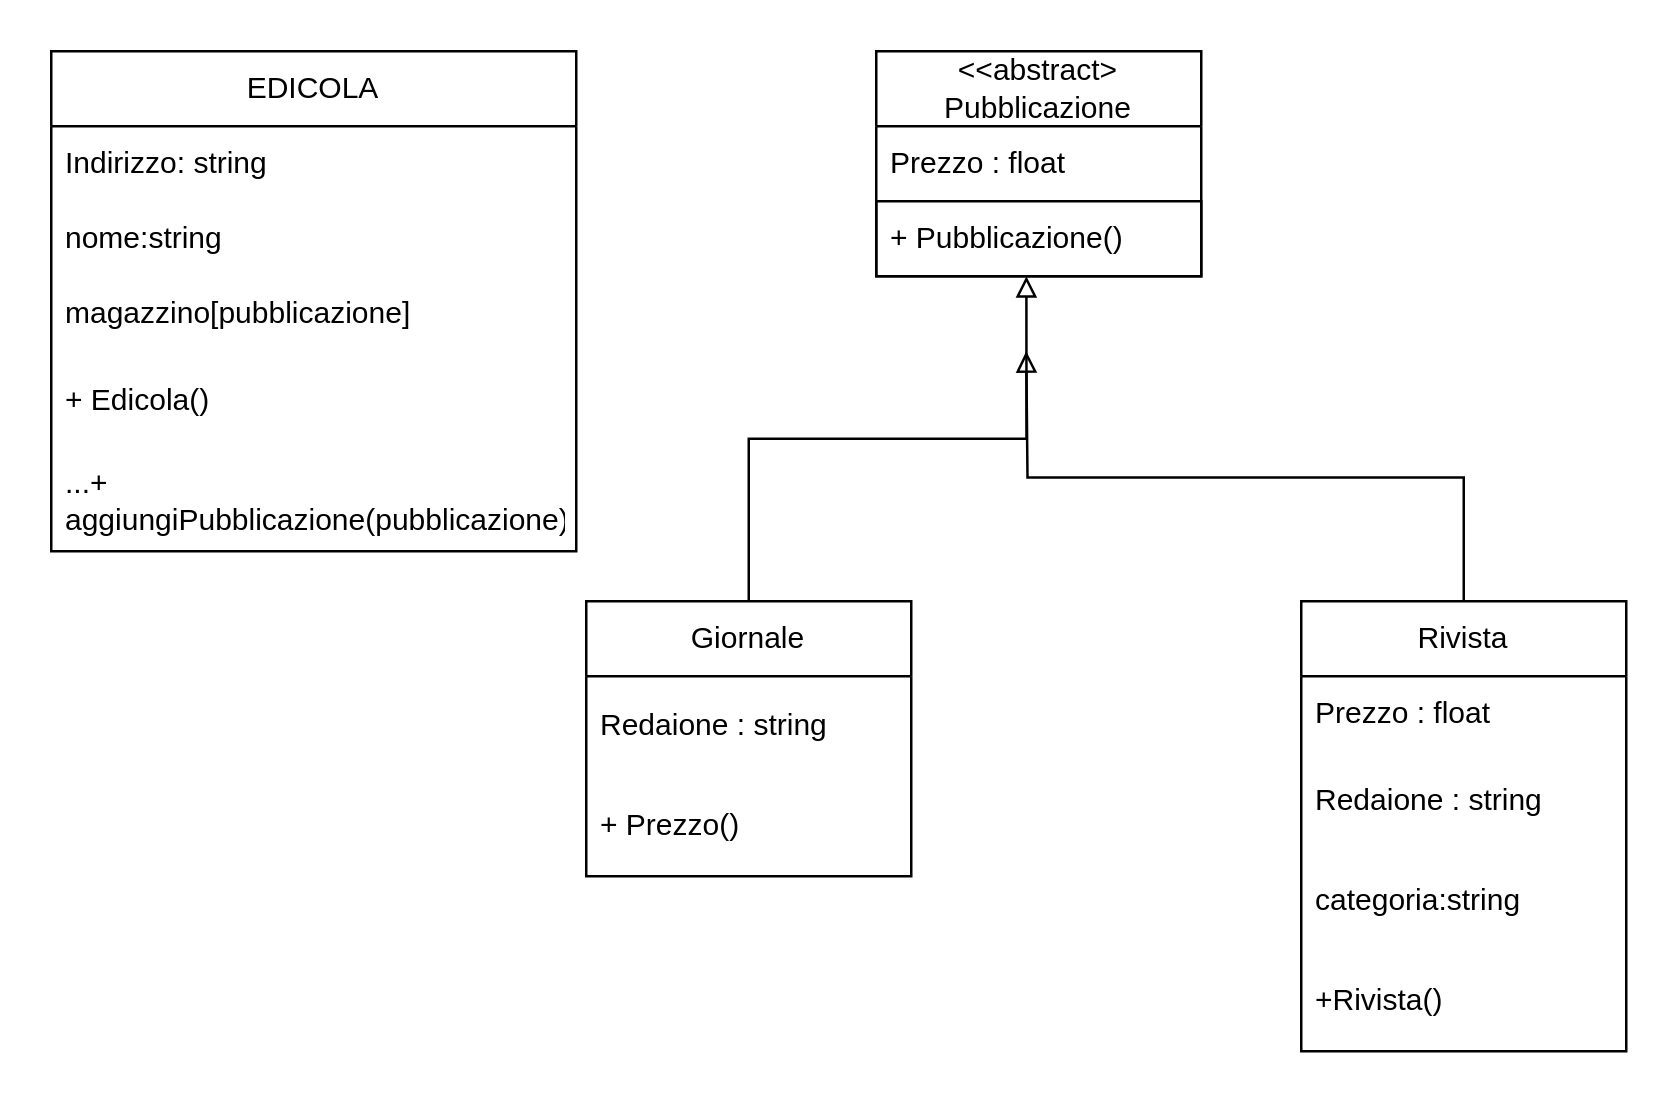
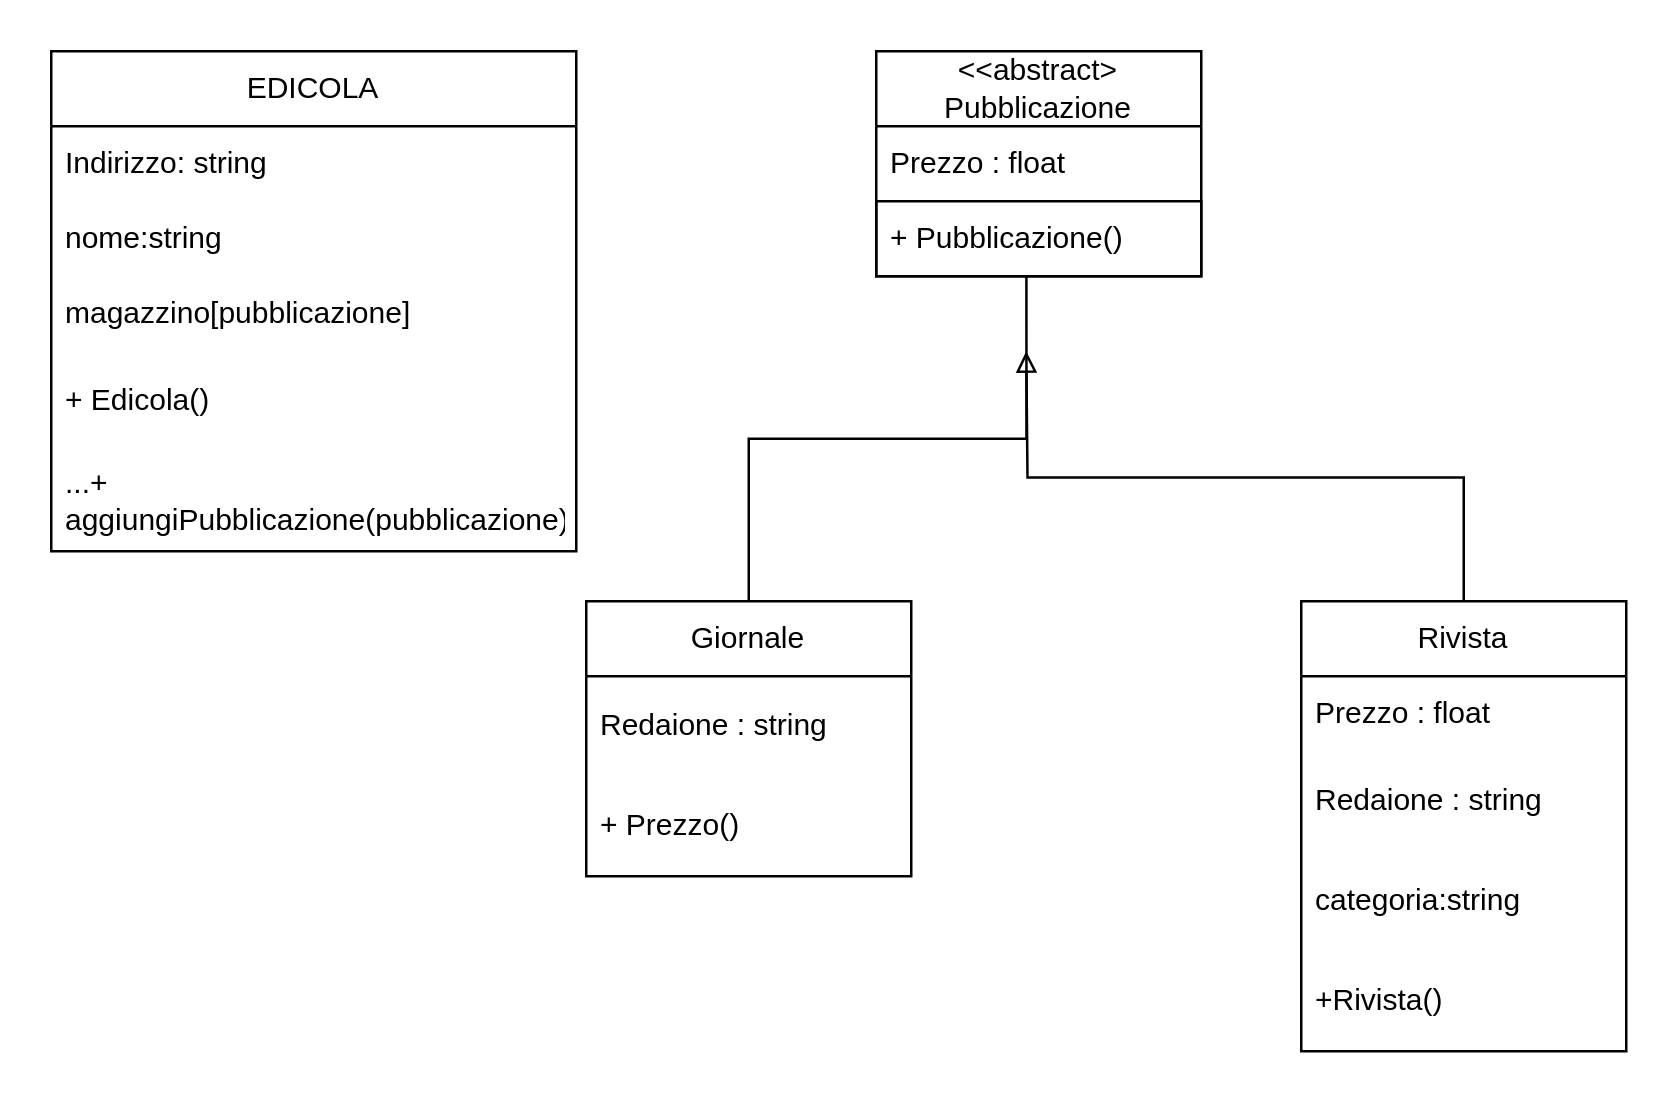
(1026, 298) -> (1026, 290)
